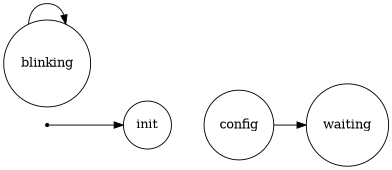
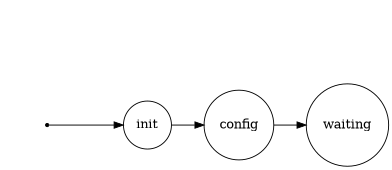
(47, 63) -> none
none -> (183, 125)
